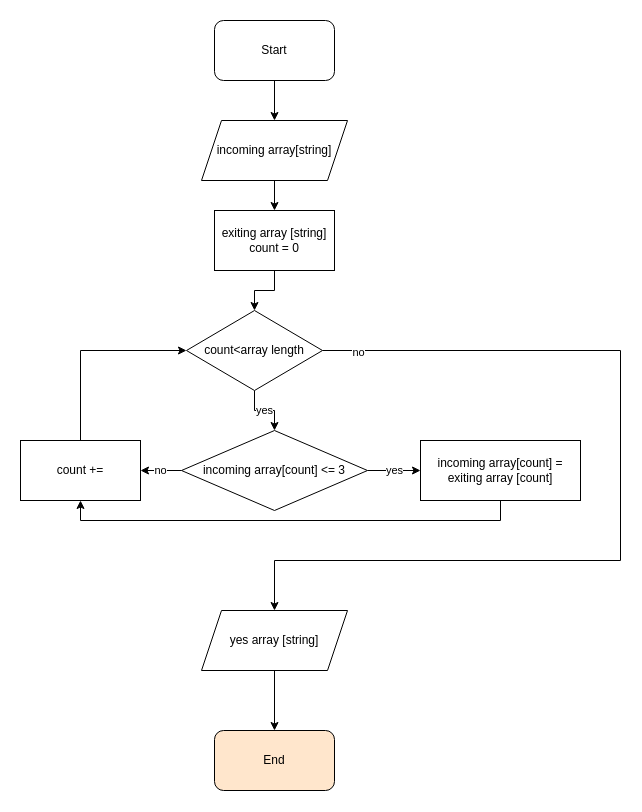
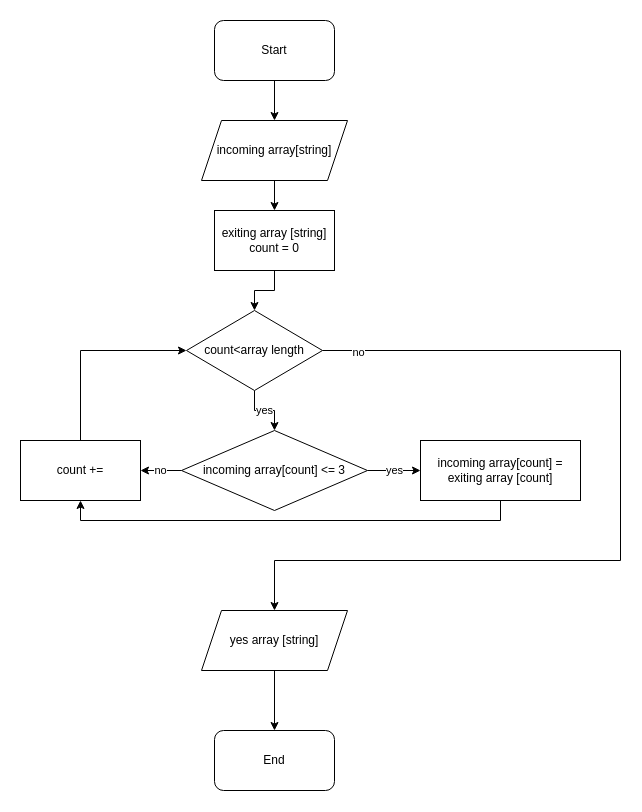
(275, 761) -> (275, 761)
